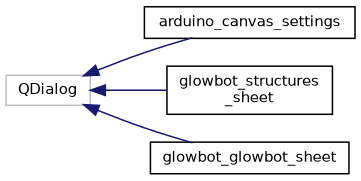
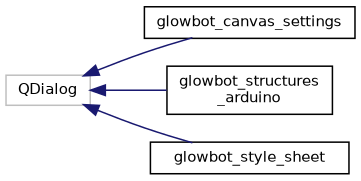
(250, 23) -> (250, 23)
(250, 90) -> (250, 90)
(250, 158) -> (250, 158)
